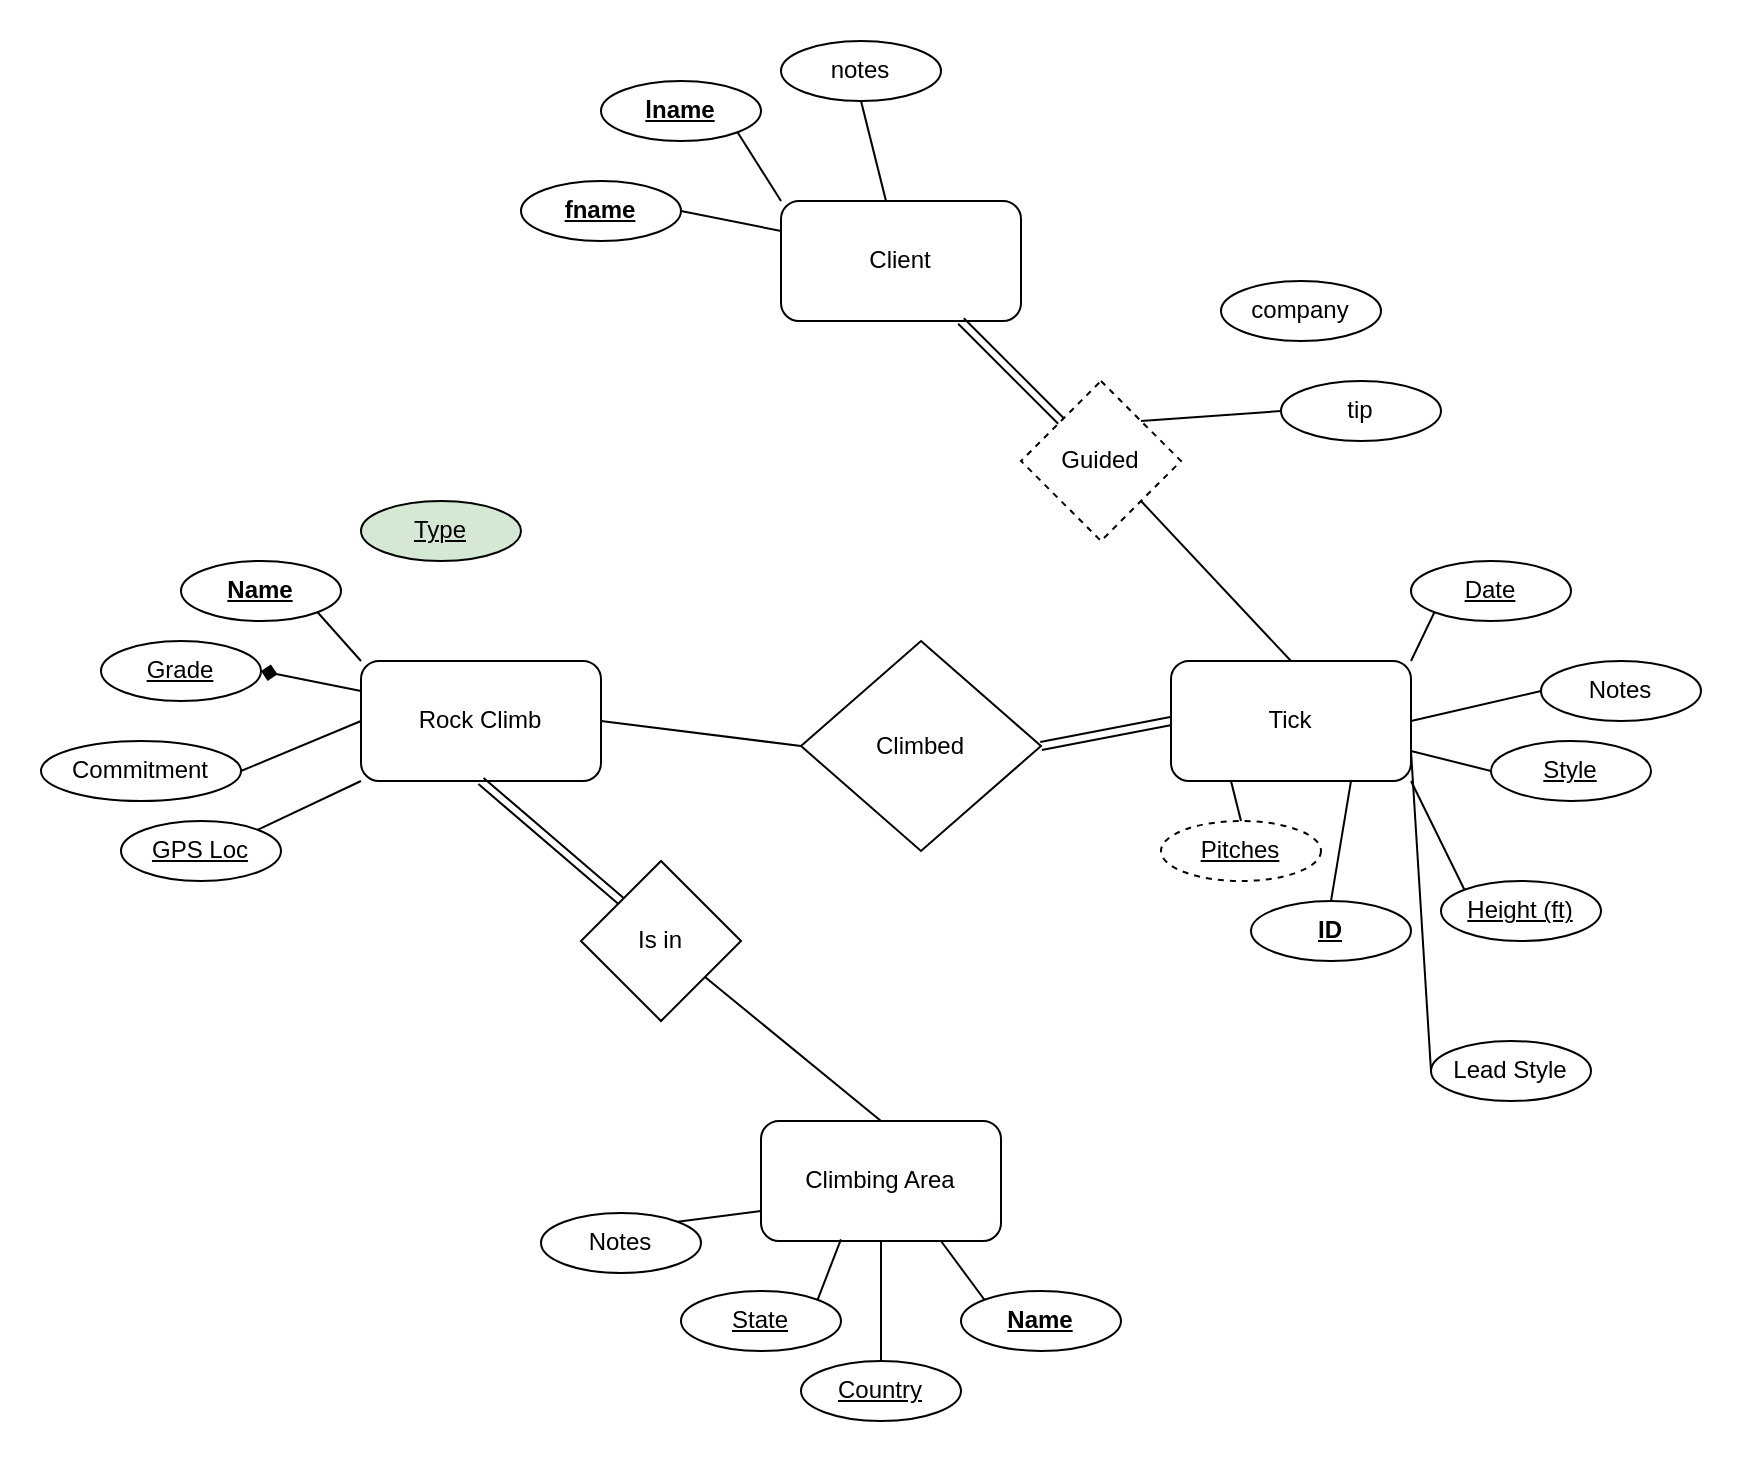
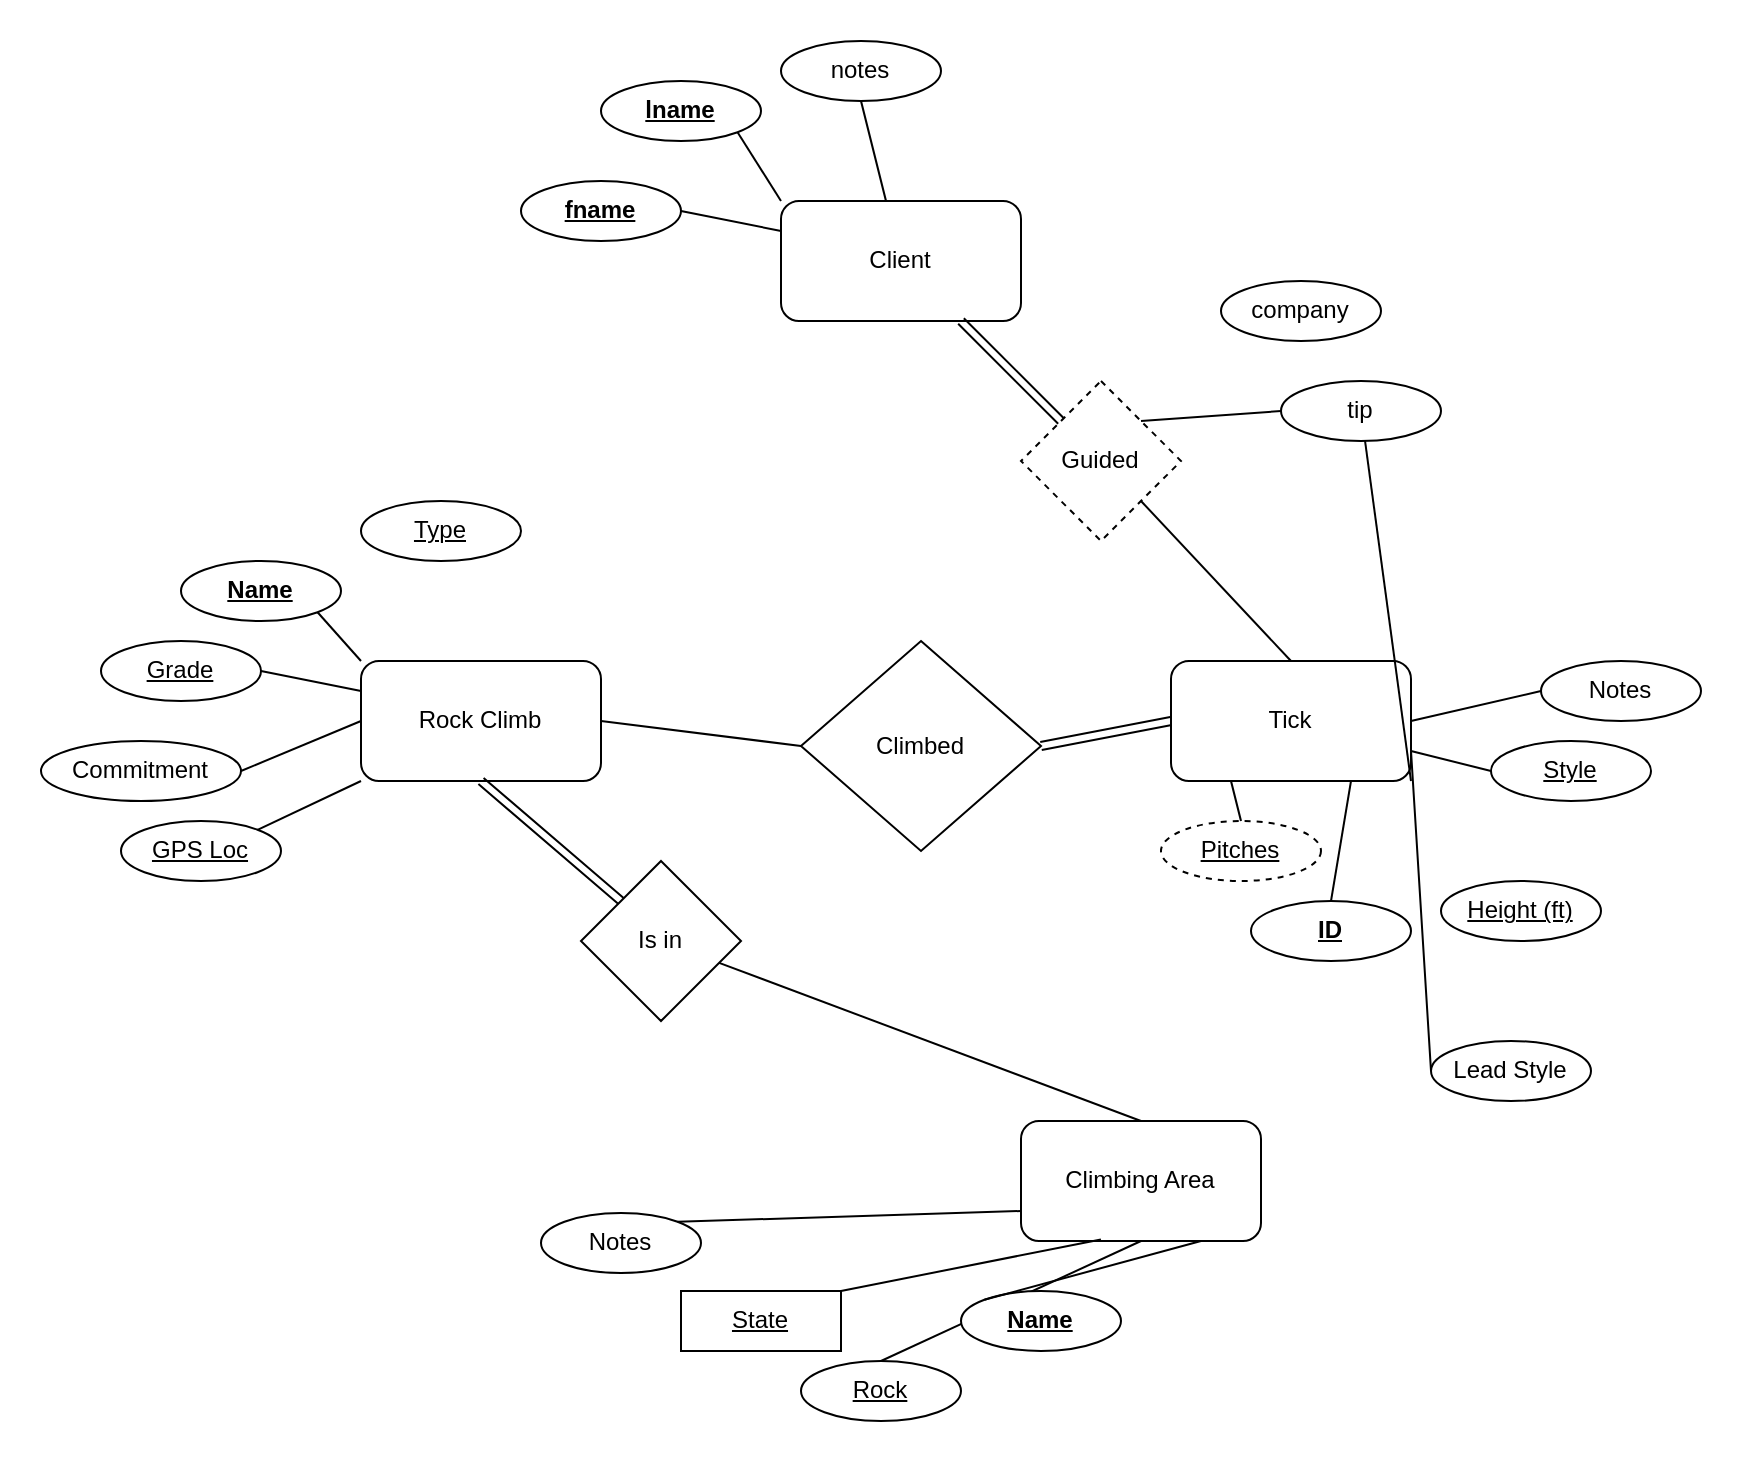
(441, 531) -> (441, 531)
(1491, 591) -> none
(1423, 637) -> none
(277, 674) -> (269, 673)
(1441, 842) -> (1388, 609)
(881, 1181) -> (1141, 1181)
(761, 1321) -> (761, 1321)
(881, 1391) -> (881, 1391)
